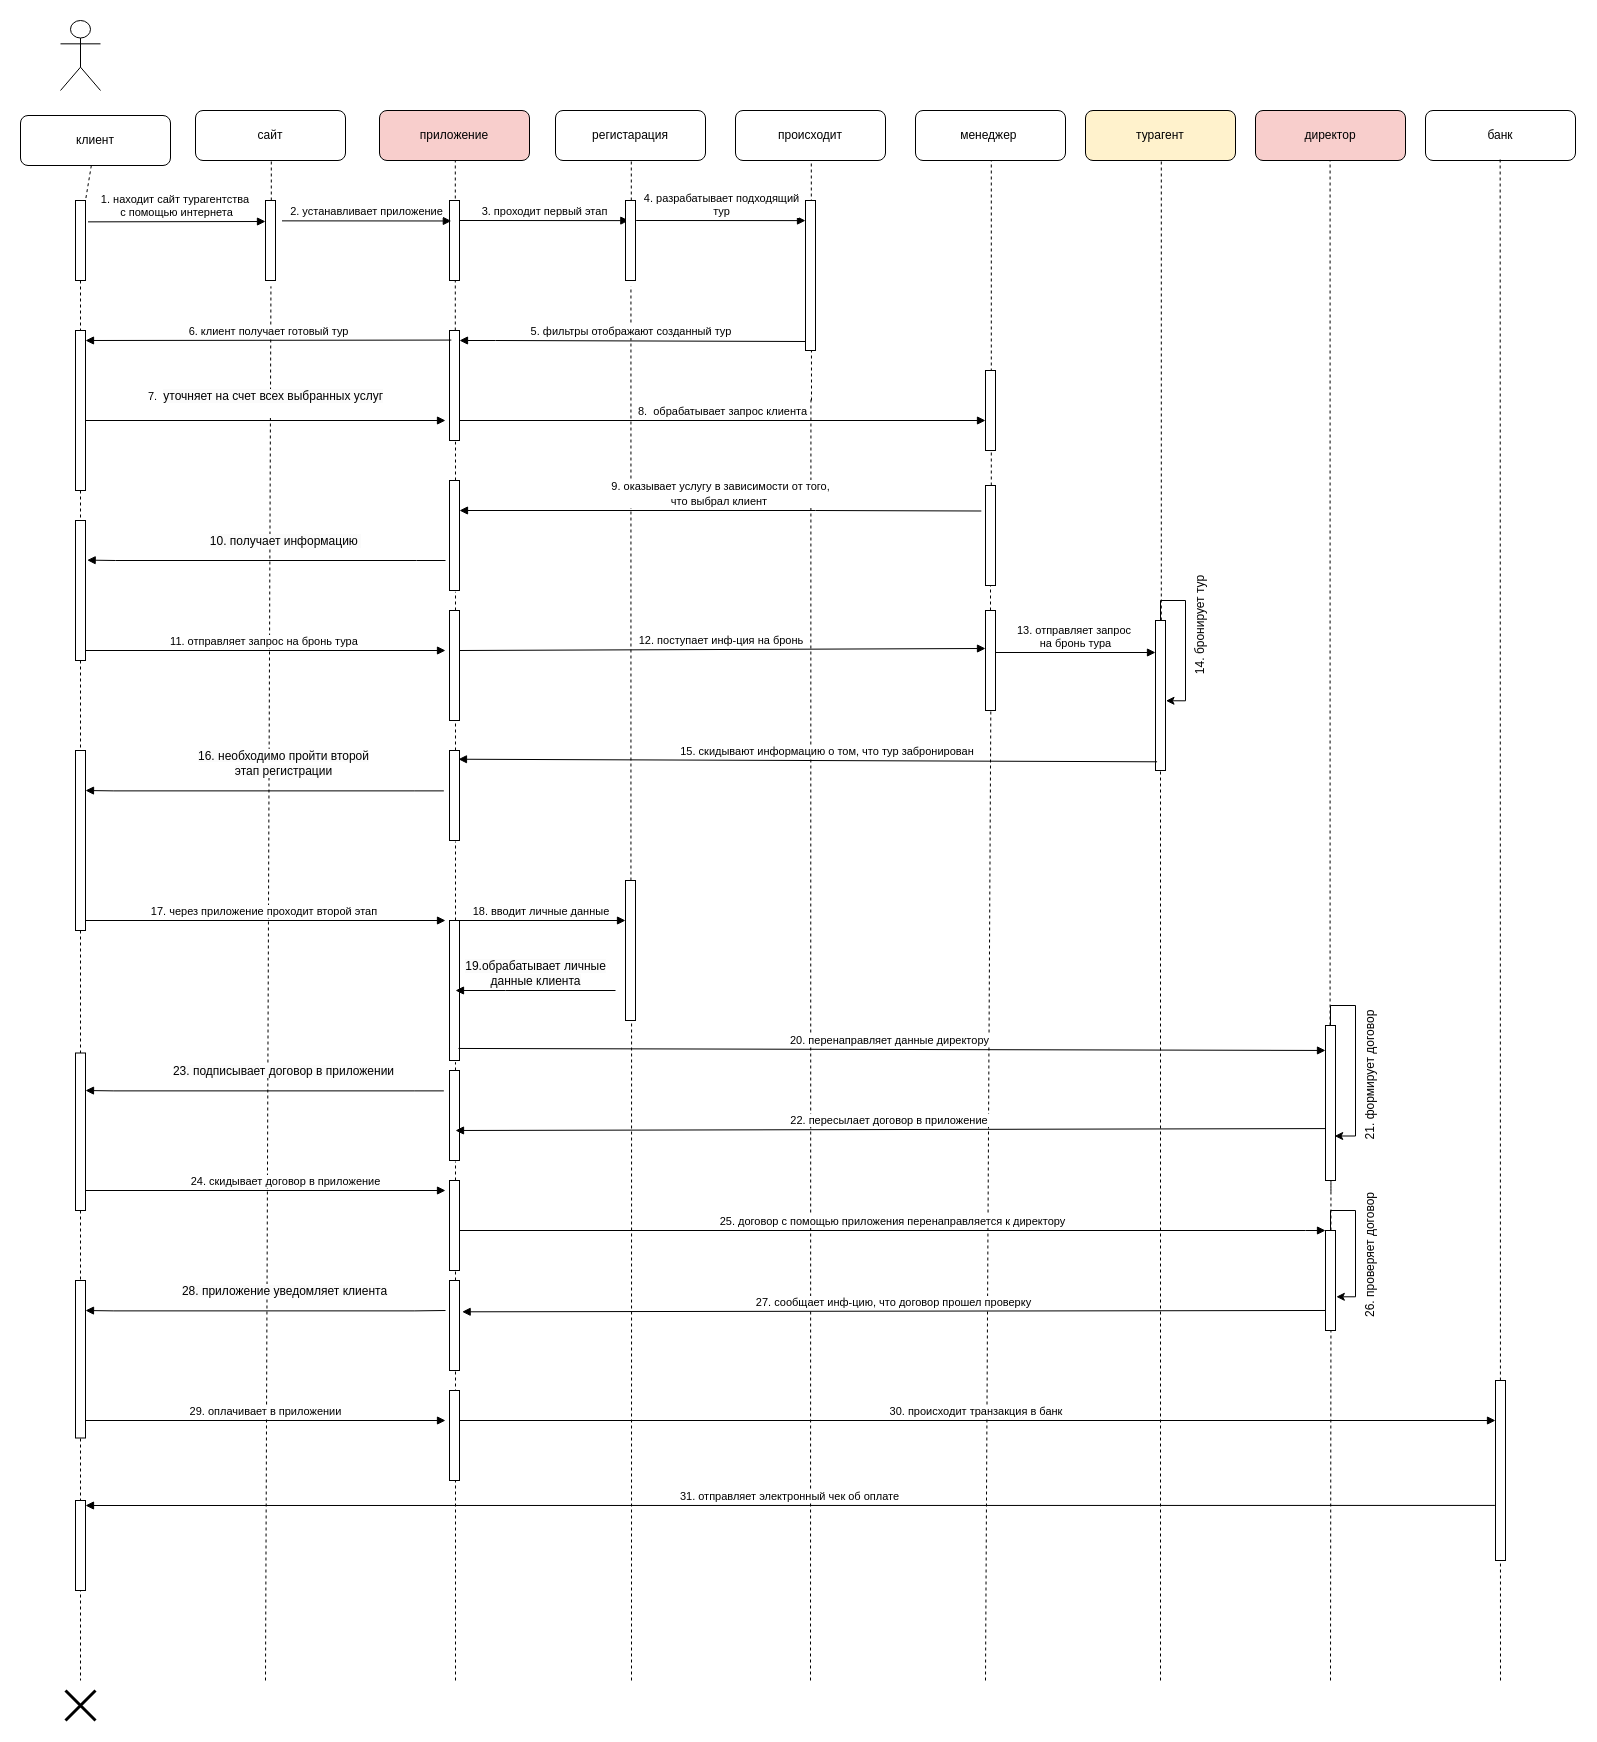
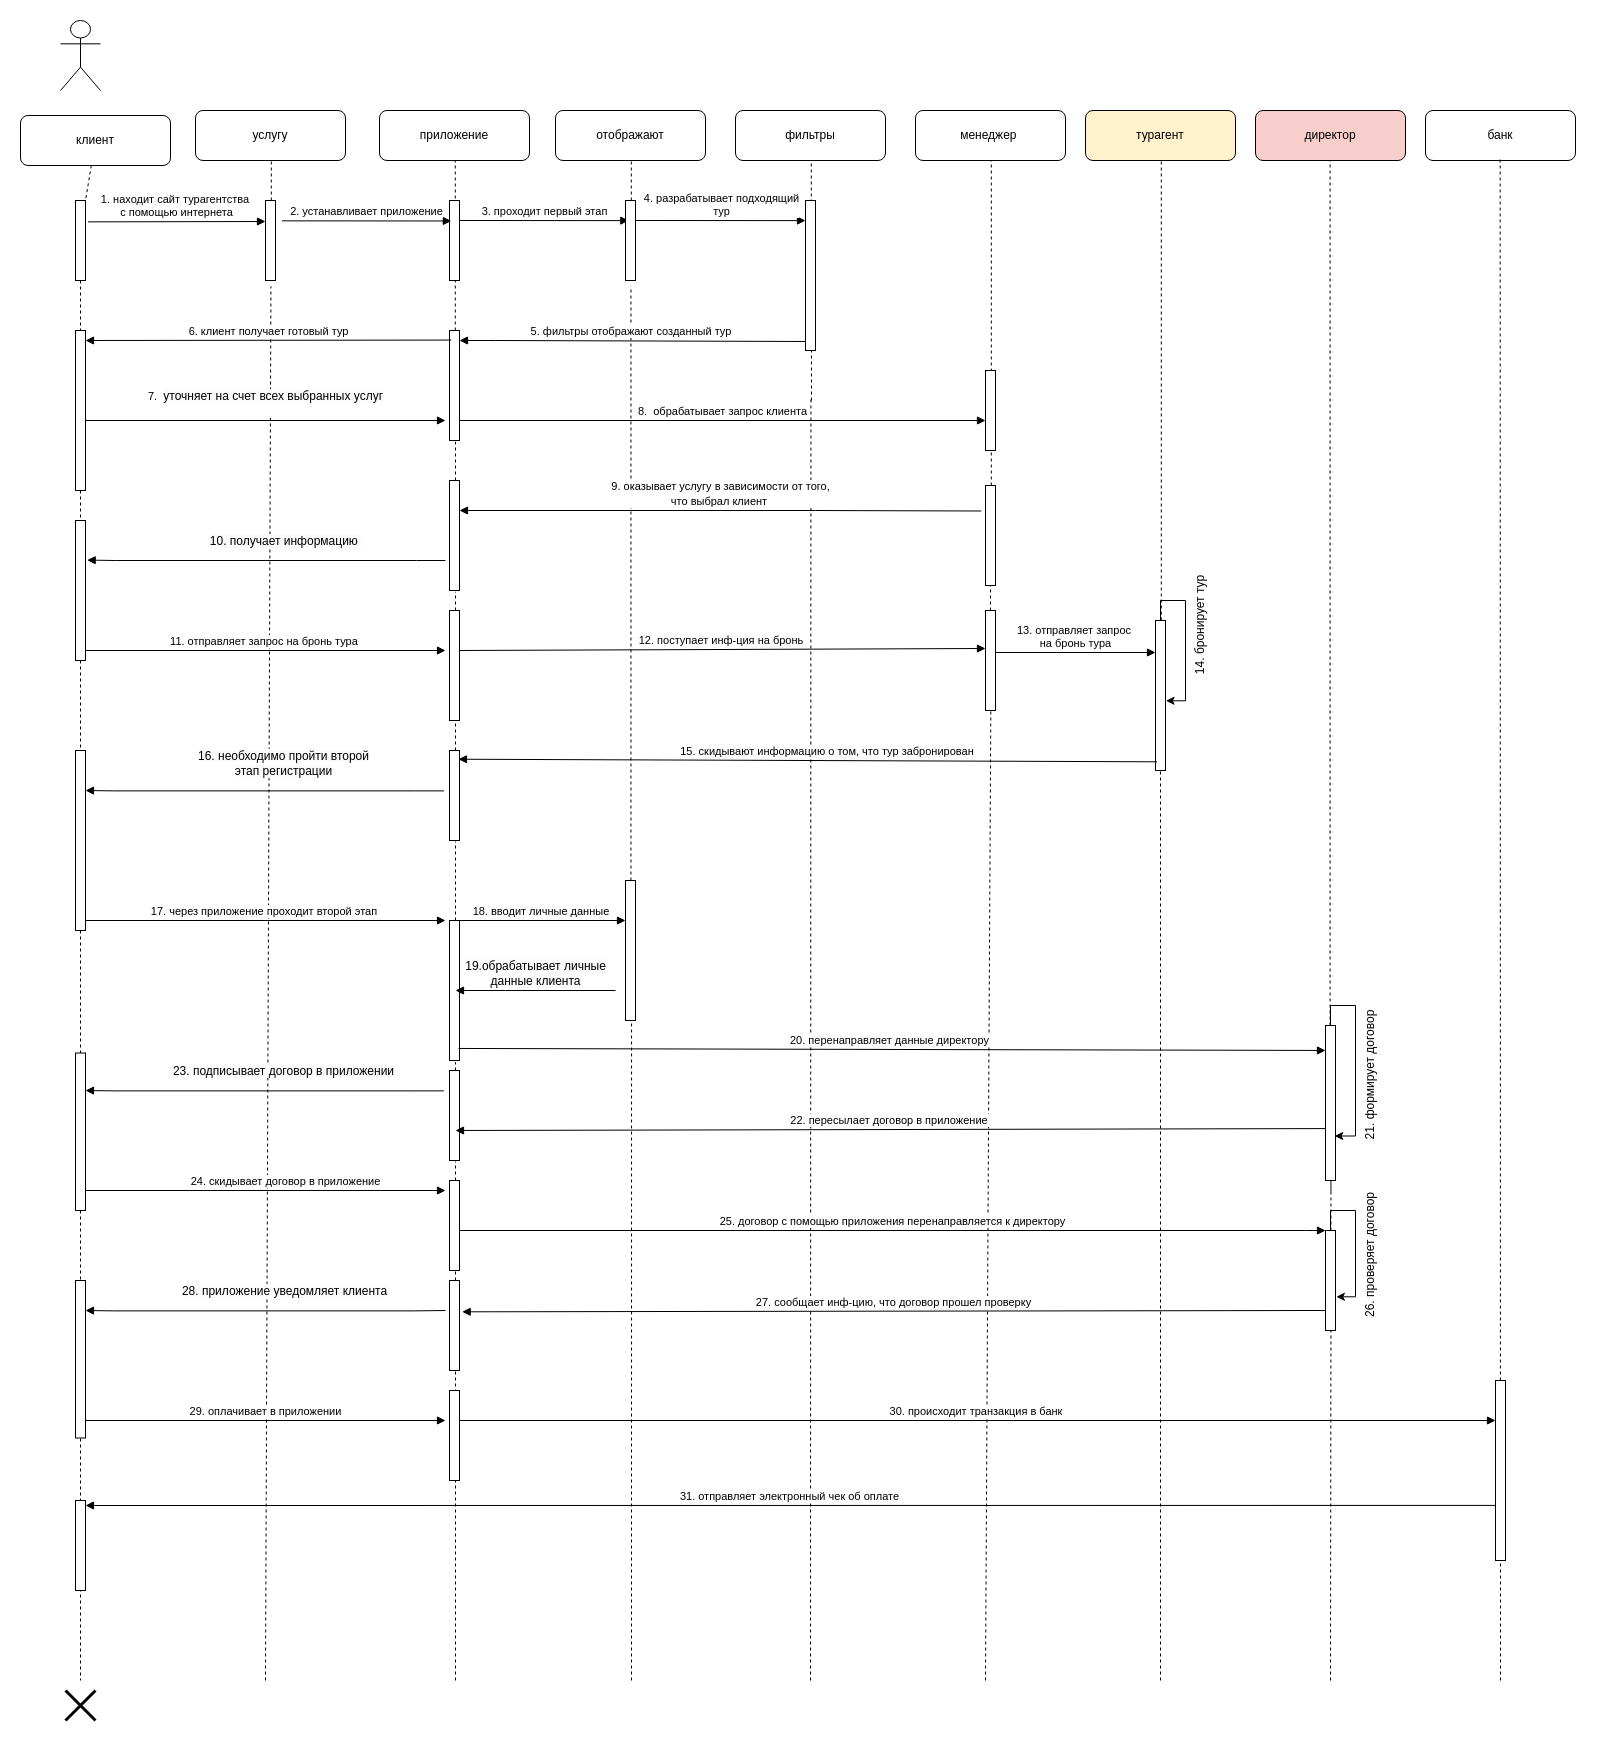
(271, 136) -> (271, 136)
(455, 136) -> (455, 136)
(631, 136) -> (631, 136)
(811, 136) -> (811, 136)
